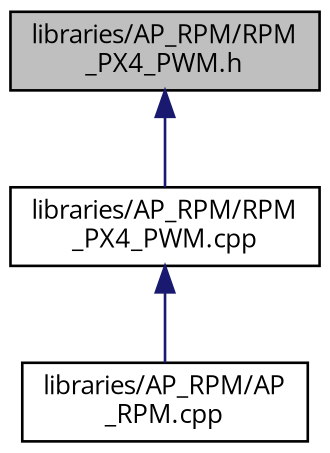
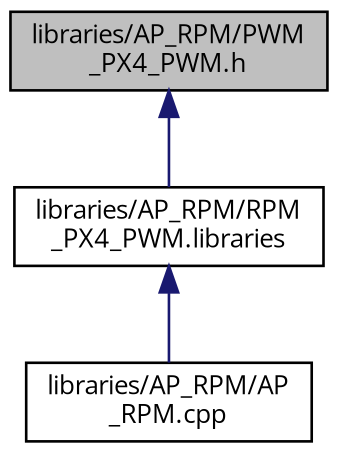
(165, 51) -> (169, 51)
(165, 227) -> (169, 227)
